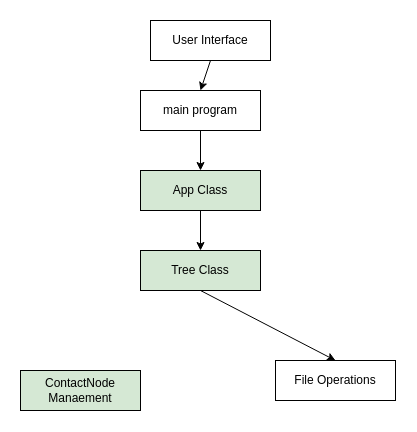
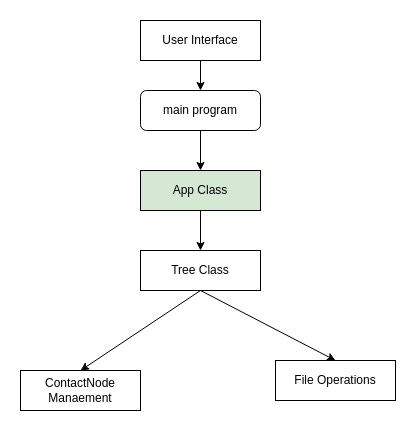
(211, 41) -> (201, 41)
(201, 111) -> (201, 111)
(201, 271) -> (201, 271)
none -> (143, 329)
(81, 391) -> (81, 391)
